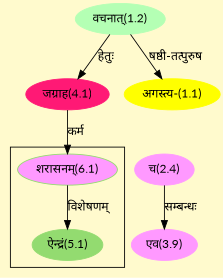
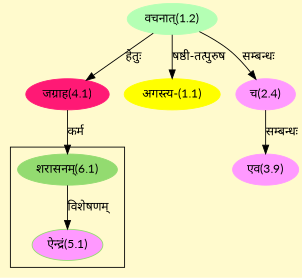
none -> (228, 49)
(67, 170) -> (67, 170)
(67, 245) -> (67, 245)
